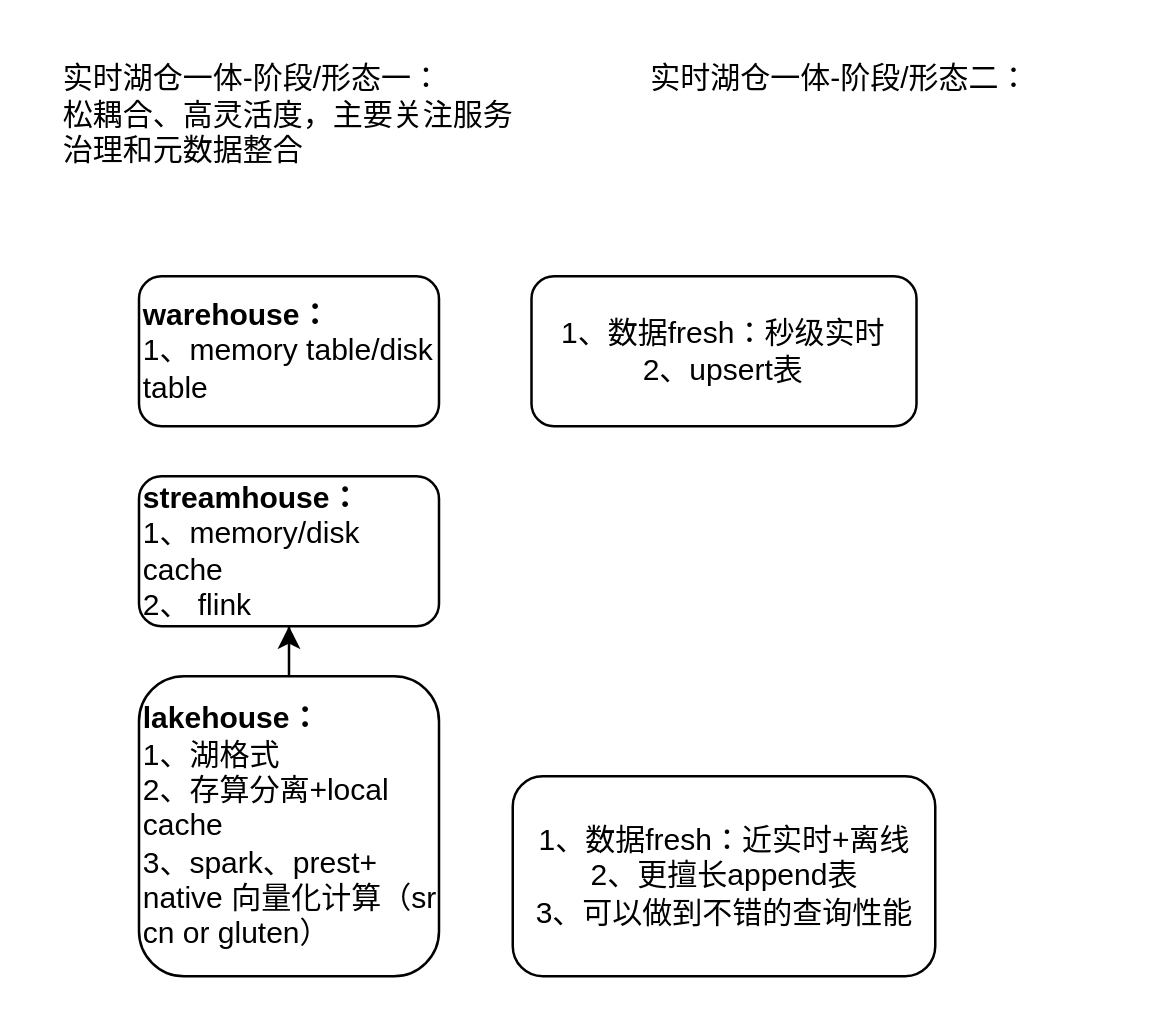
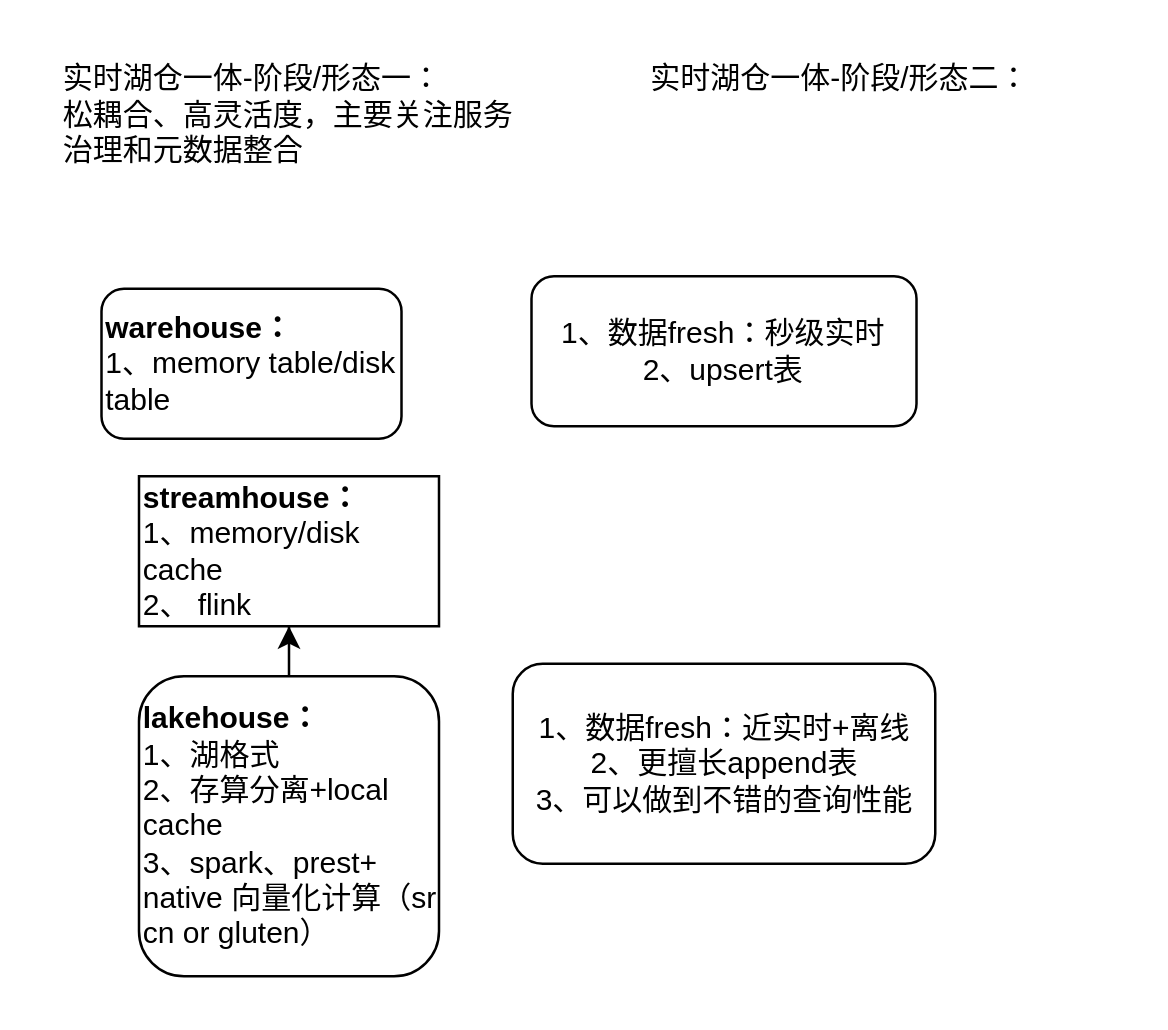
(289, 351) -> (251, 364)
(289, 551) -> (289, 551)
(724, 876) -> (724, 764)
